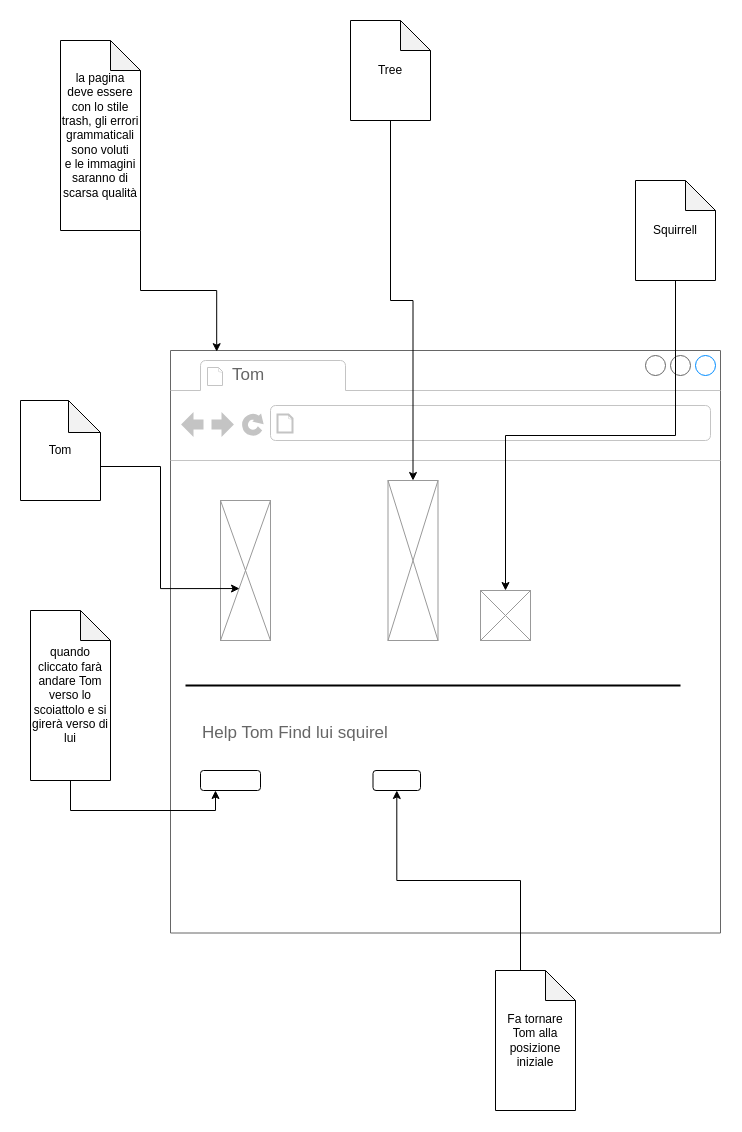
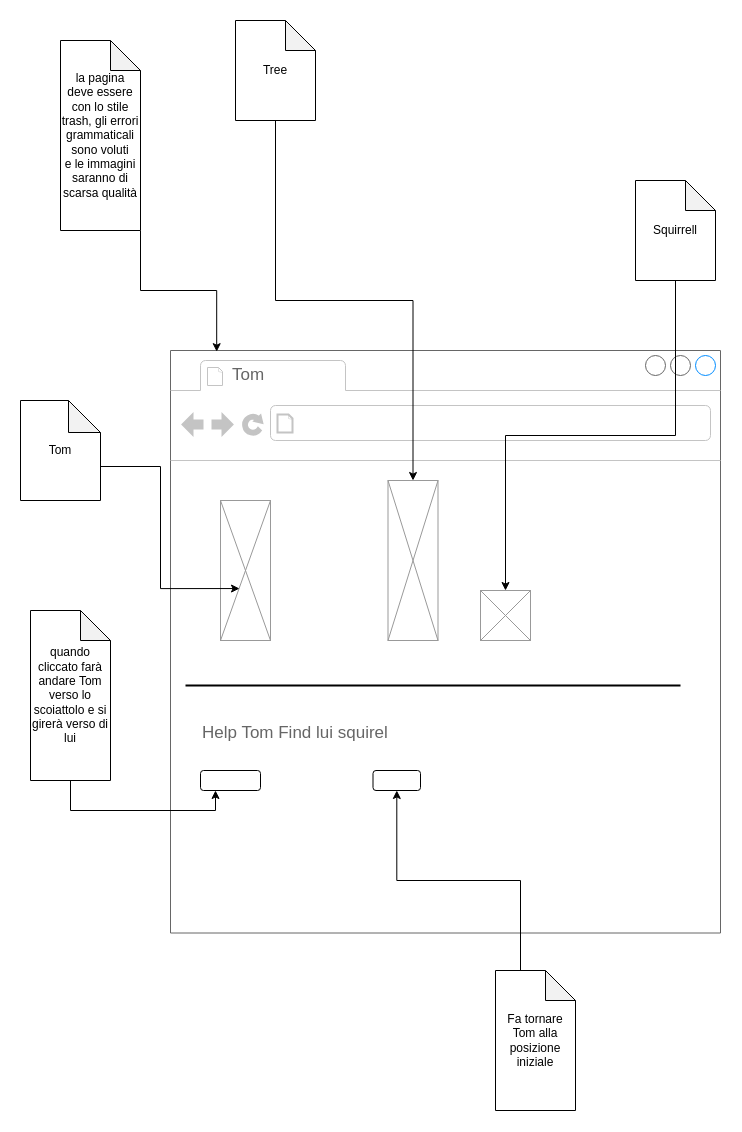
(391, 71) -> (276, 71)
